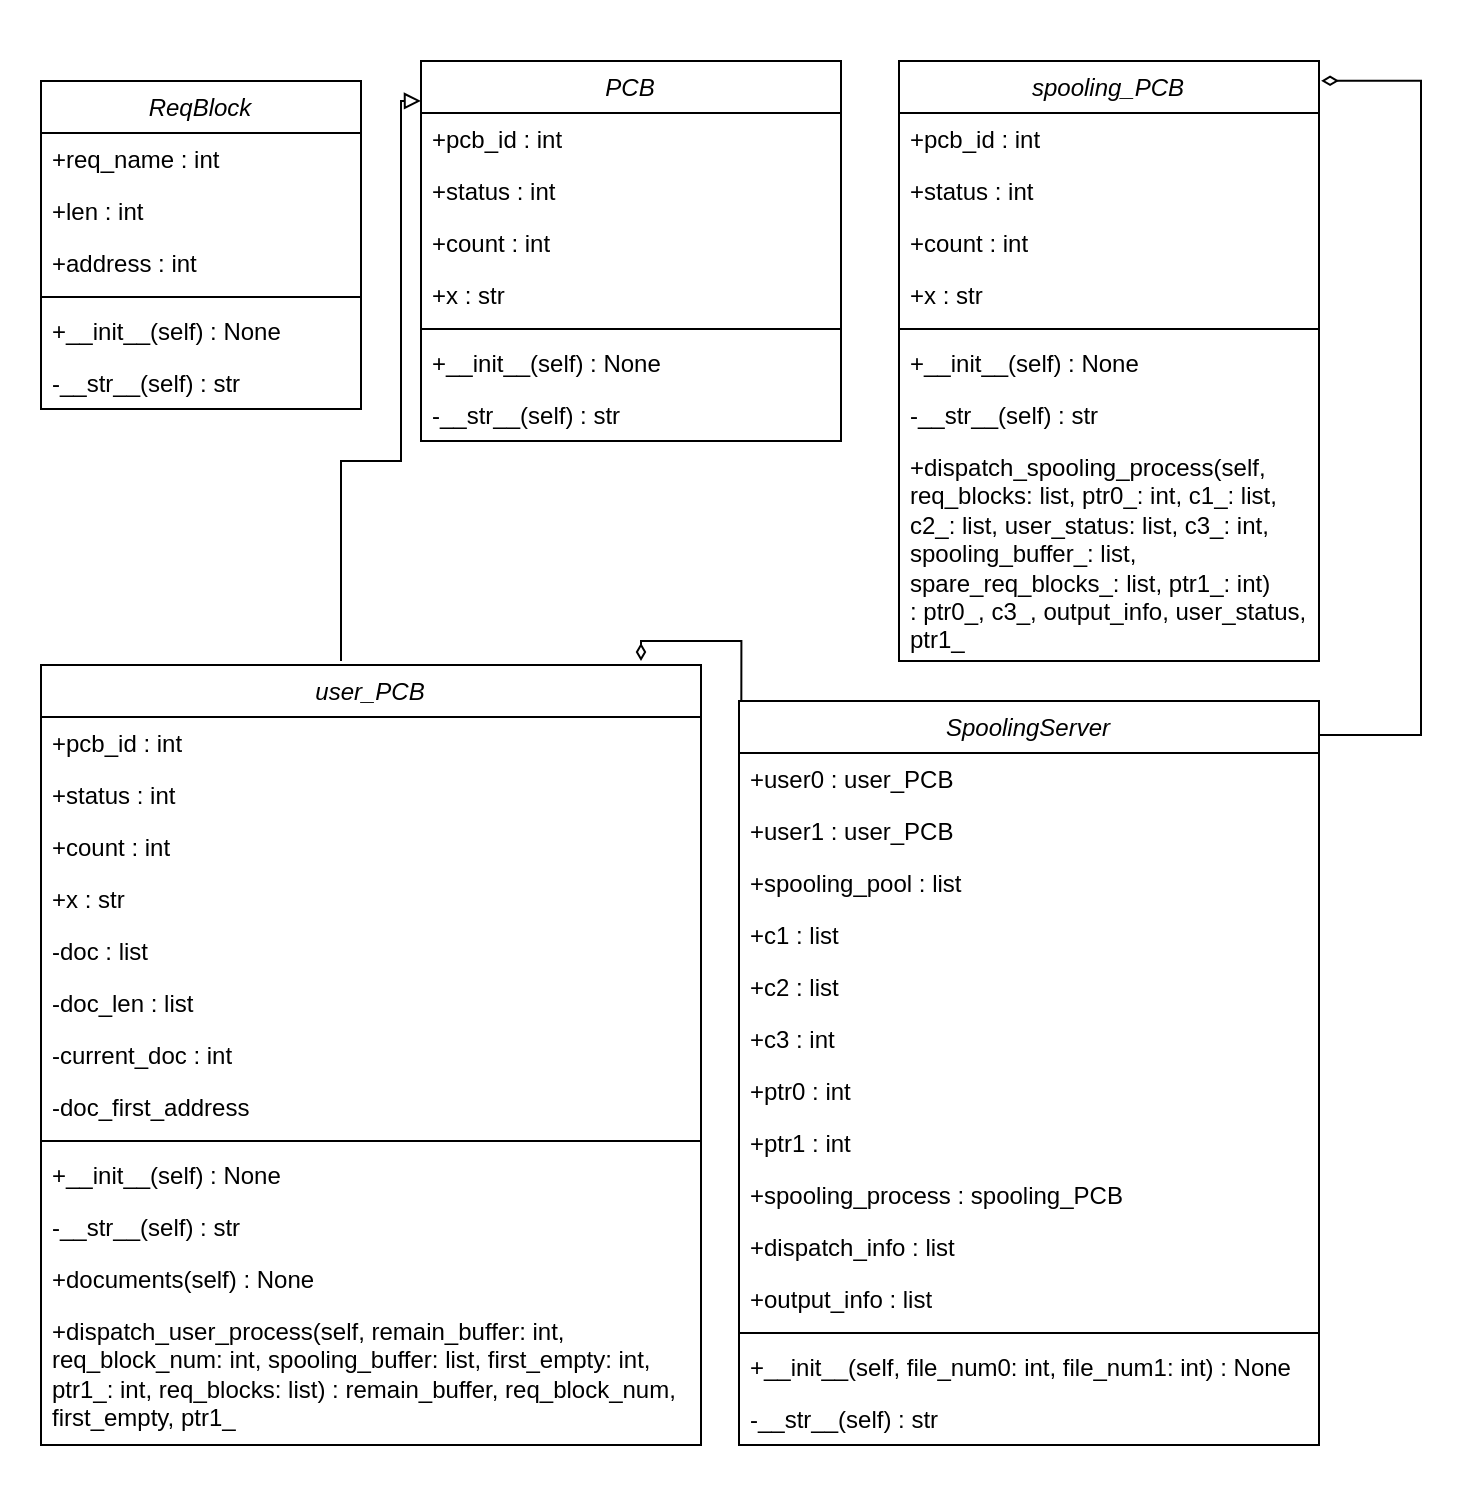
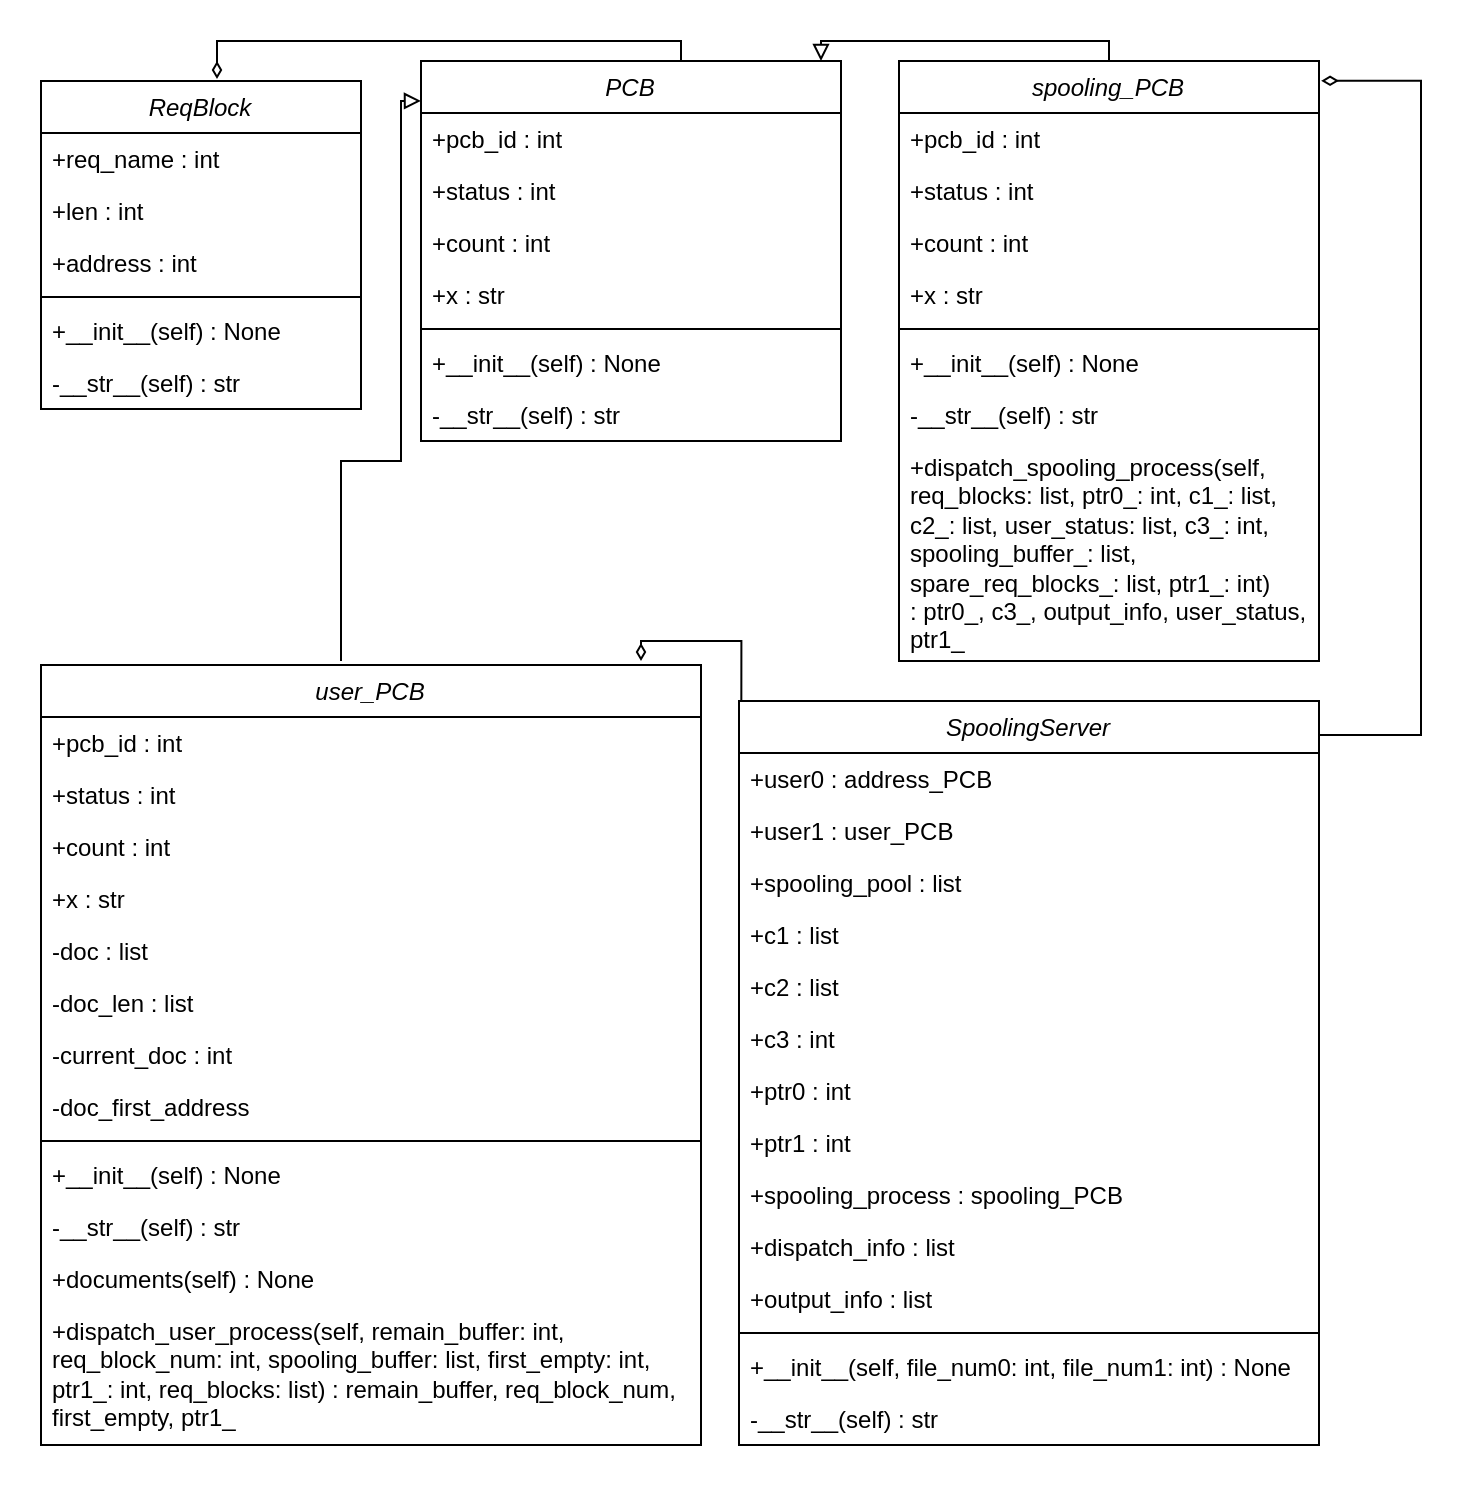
none -> (448, 41)
none -> (974, 41)
(855, 780) -> (875, 780)
